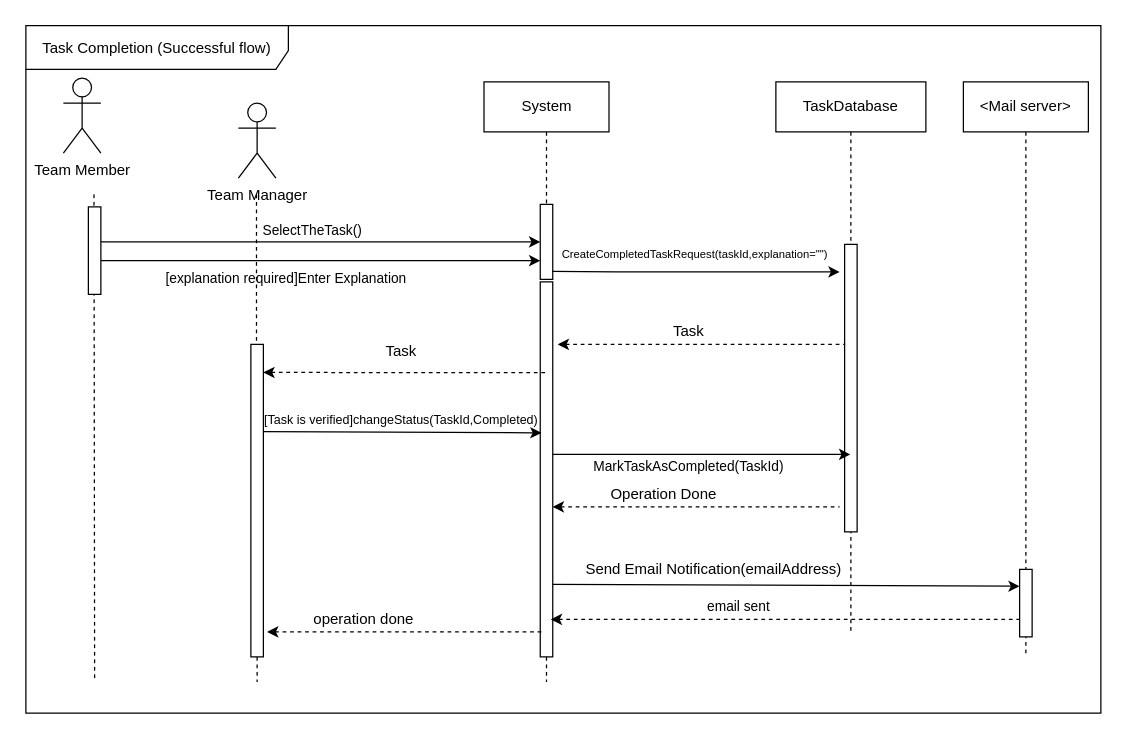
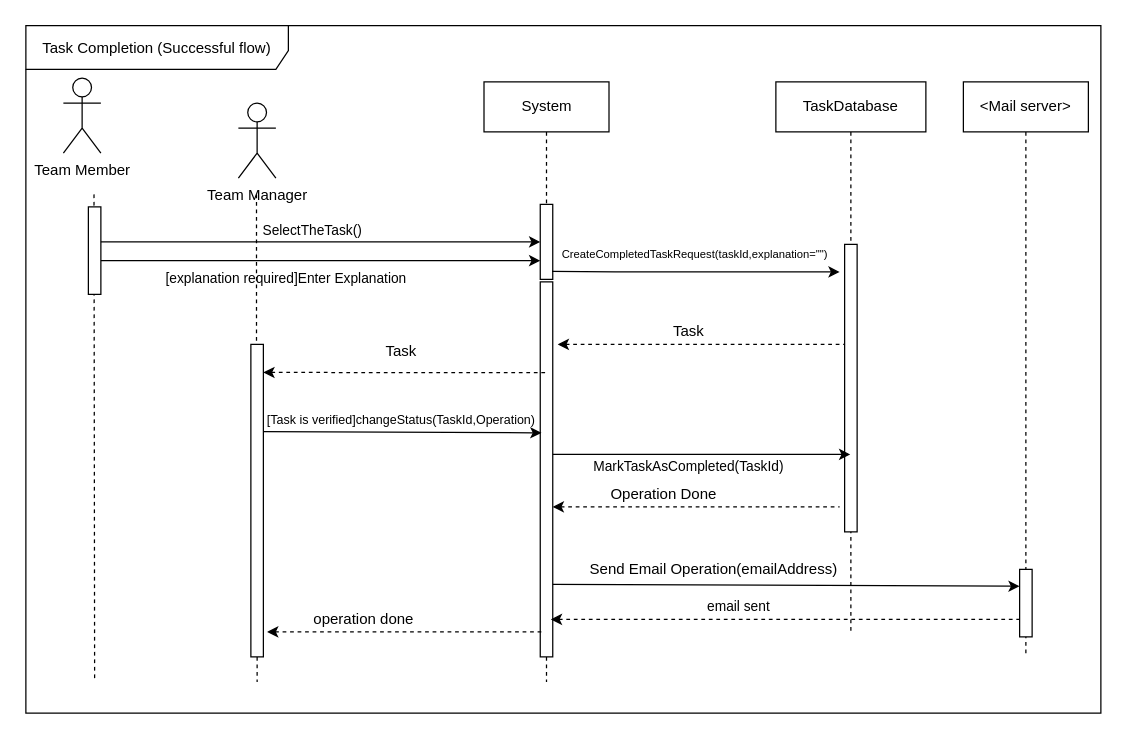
(401, 419) -> (401, 419)
(714, 569) -> (714, 569)
